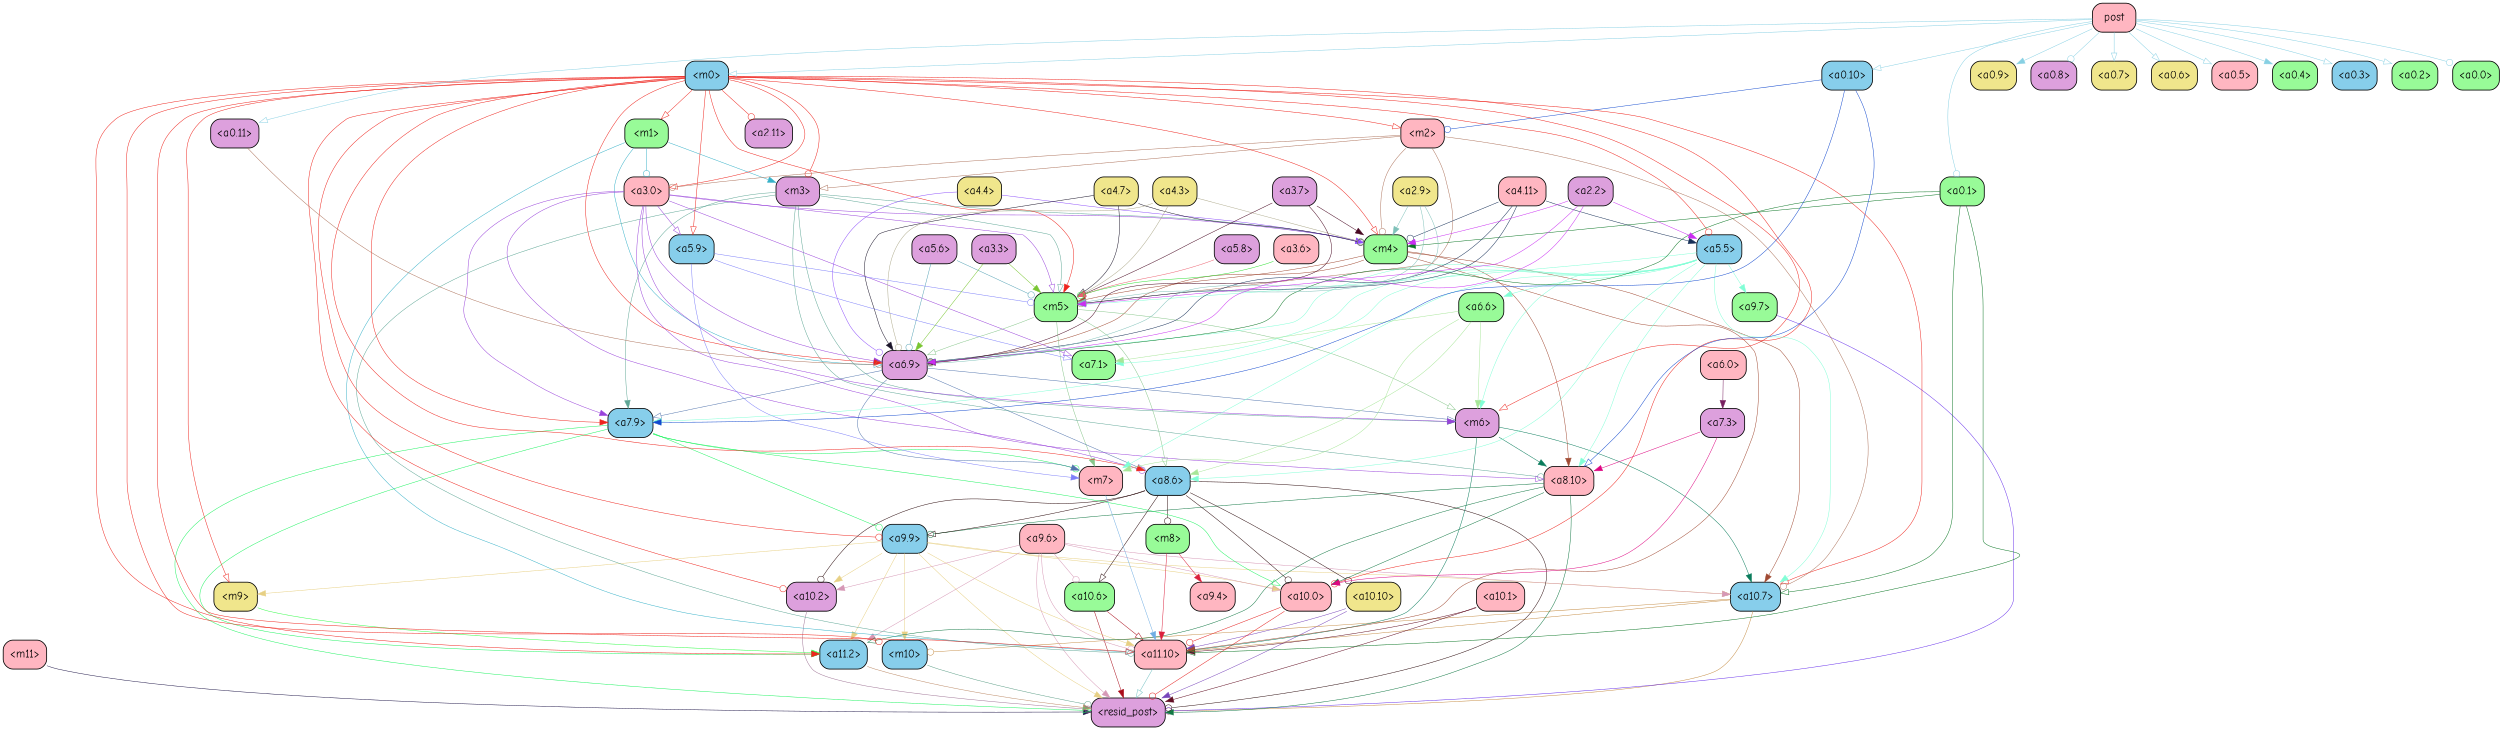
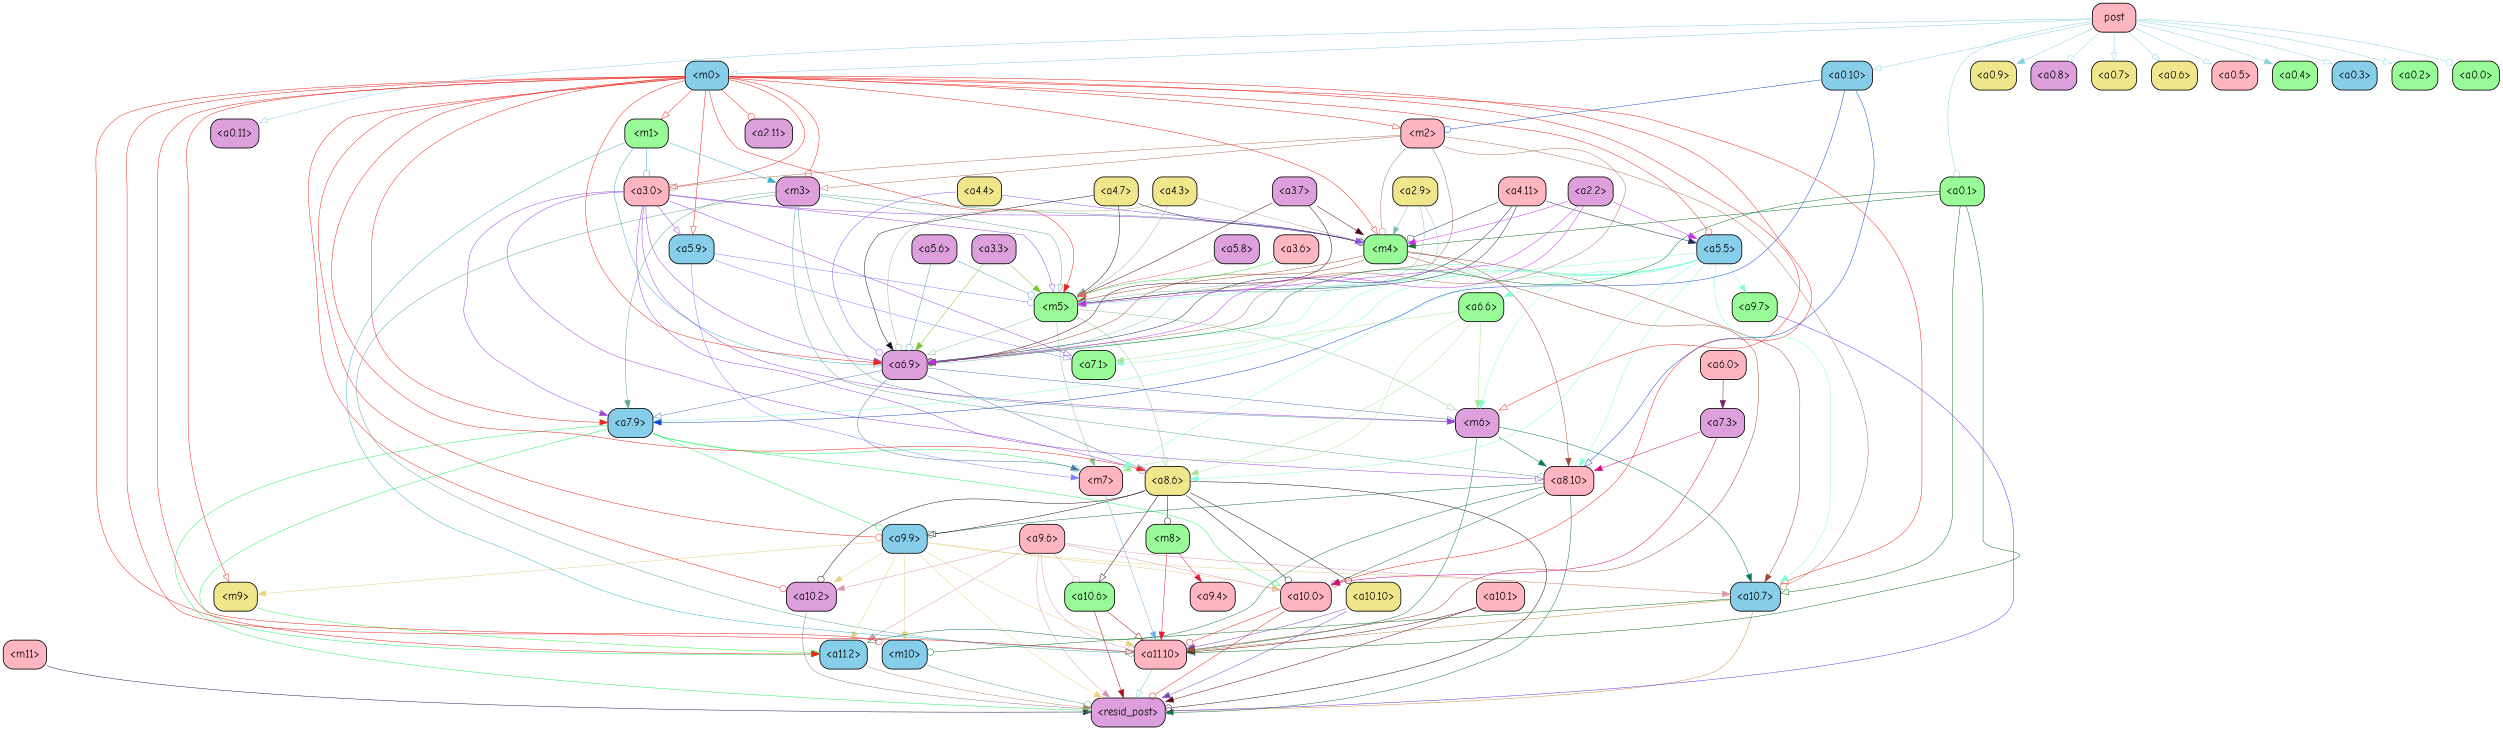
(537, 320) -> (1254, 300)
(1168, 481) -> (1168, 481)
(1233, 632) -> (1233, 632)
